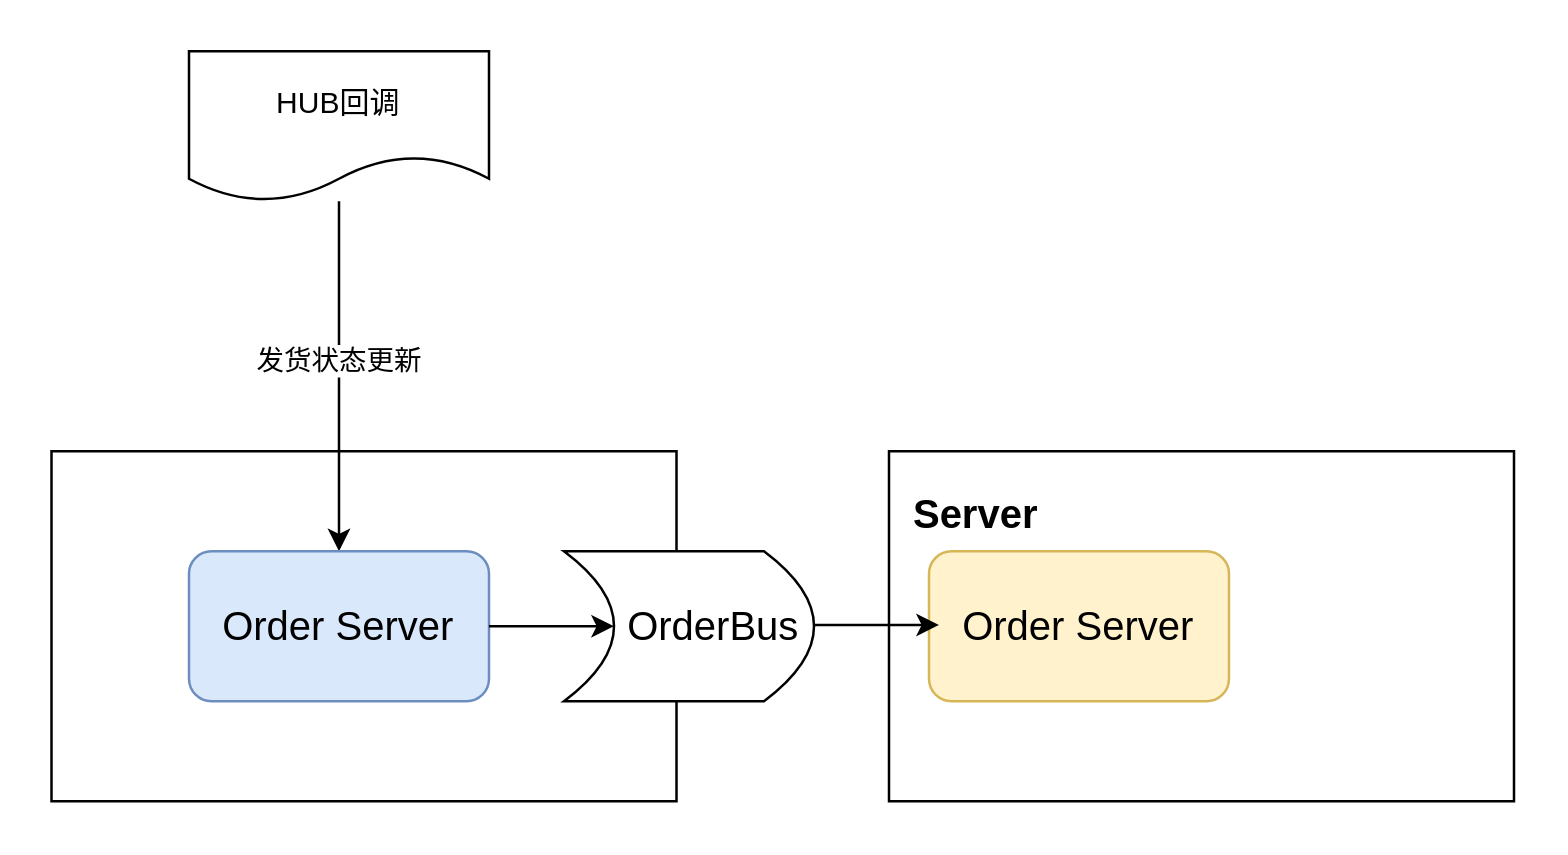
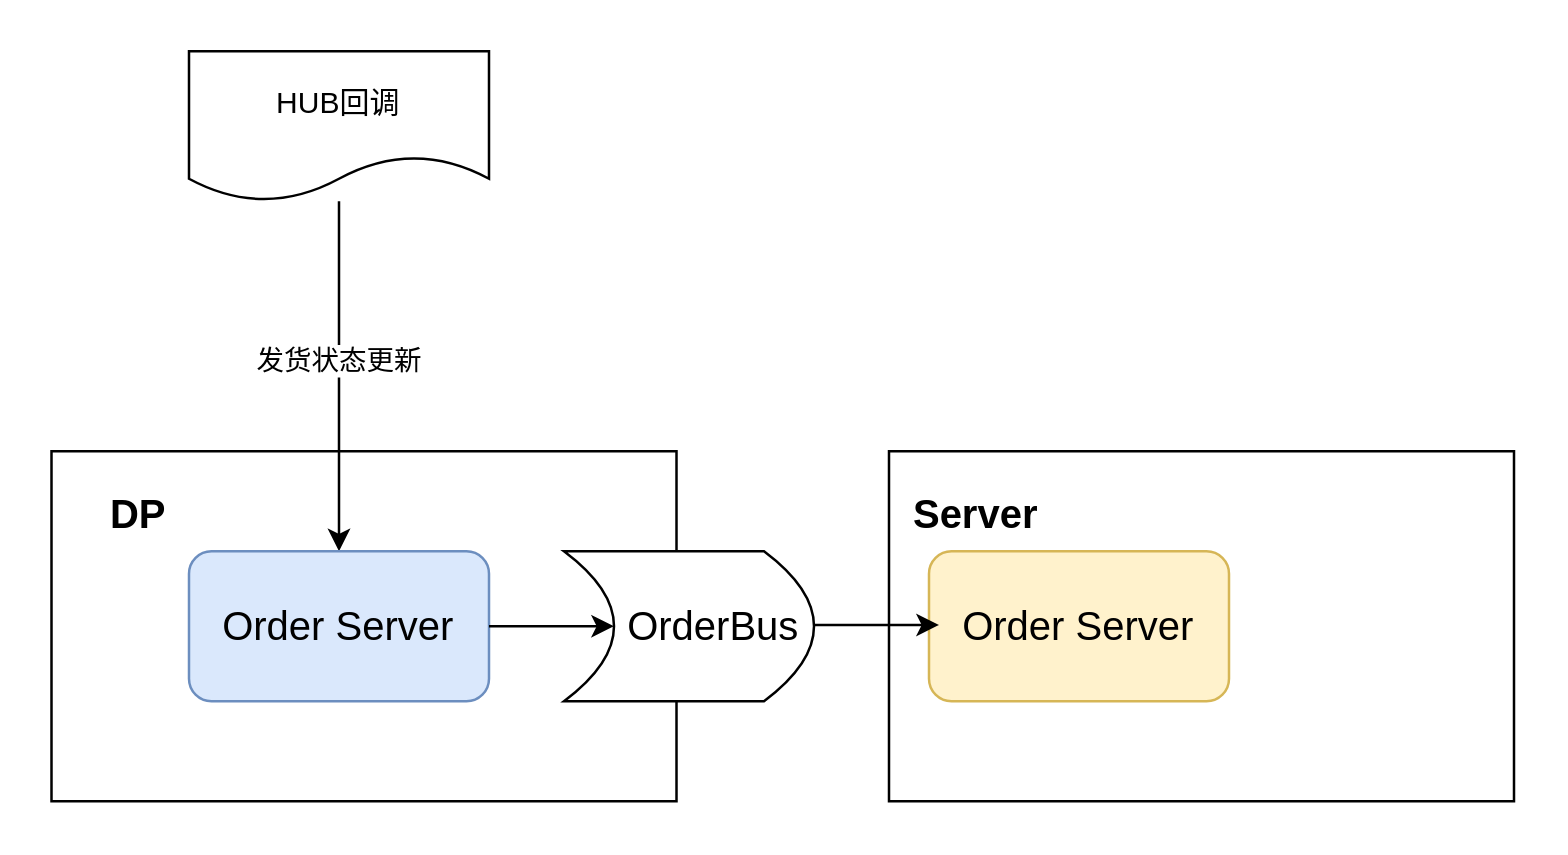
none -> (139, 514)
